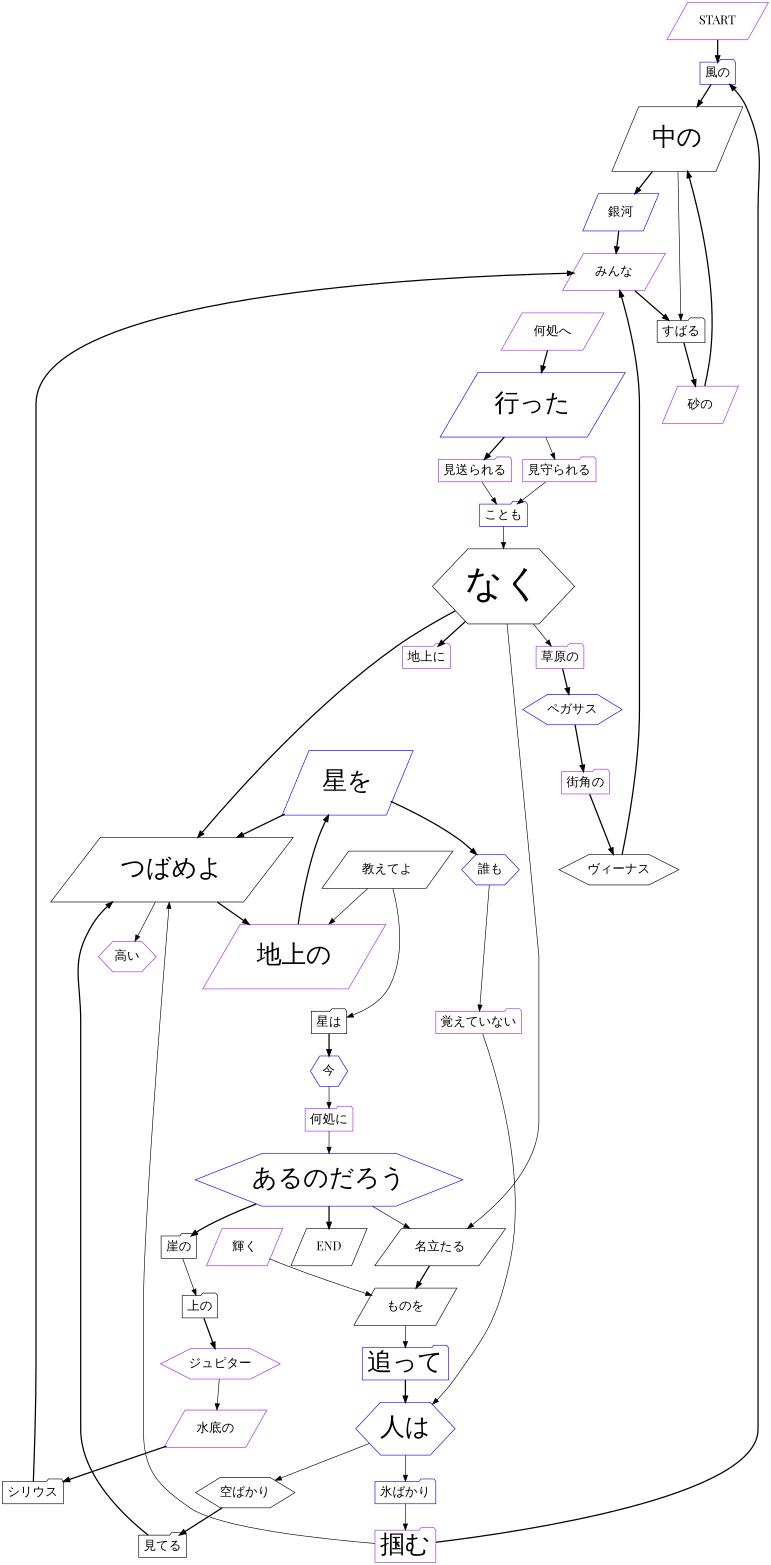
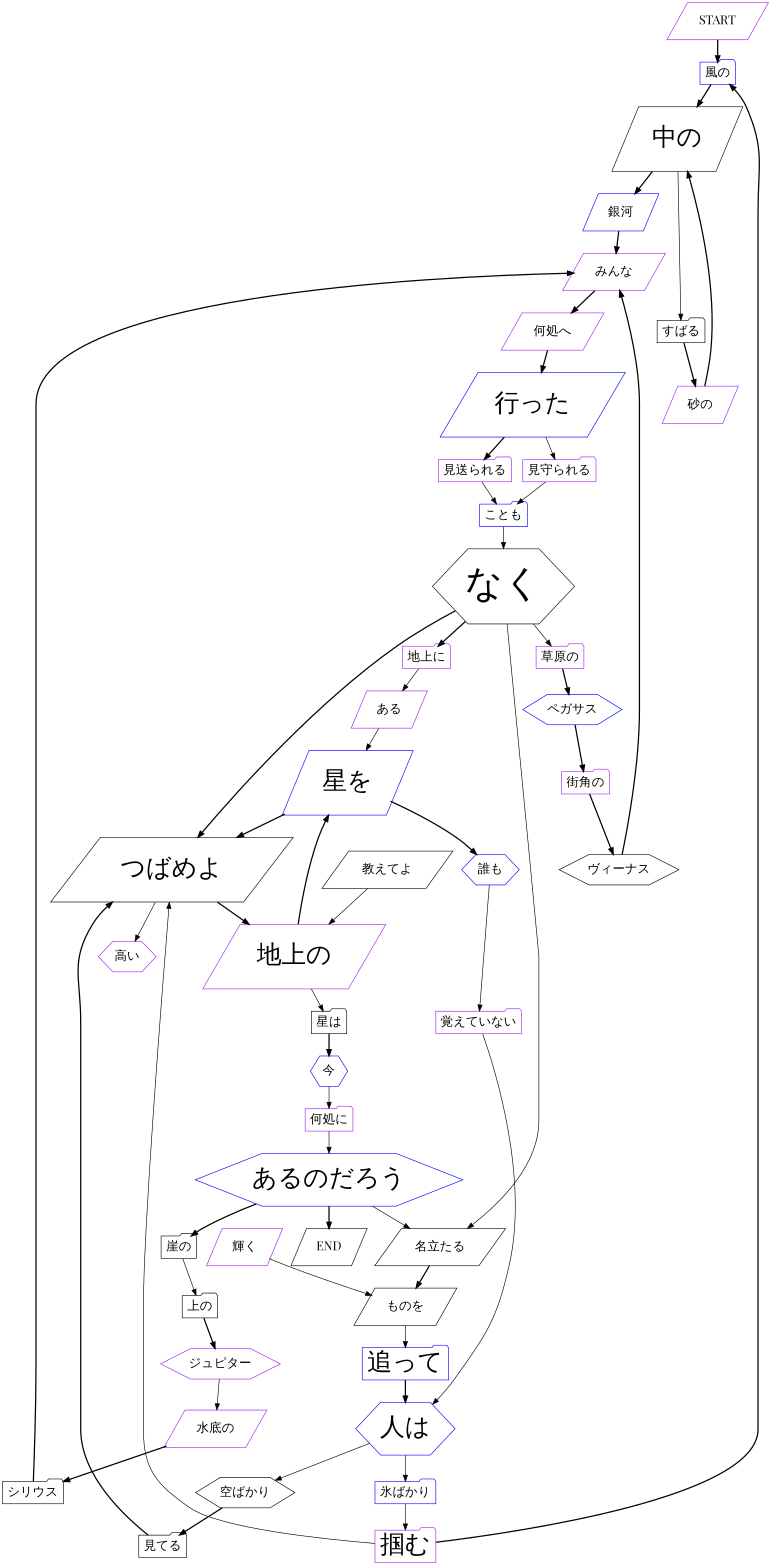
(649, 303) -> (586, 300)
none -> (389, 710)
(398, 962) -> (316, 997)
